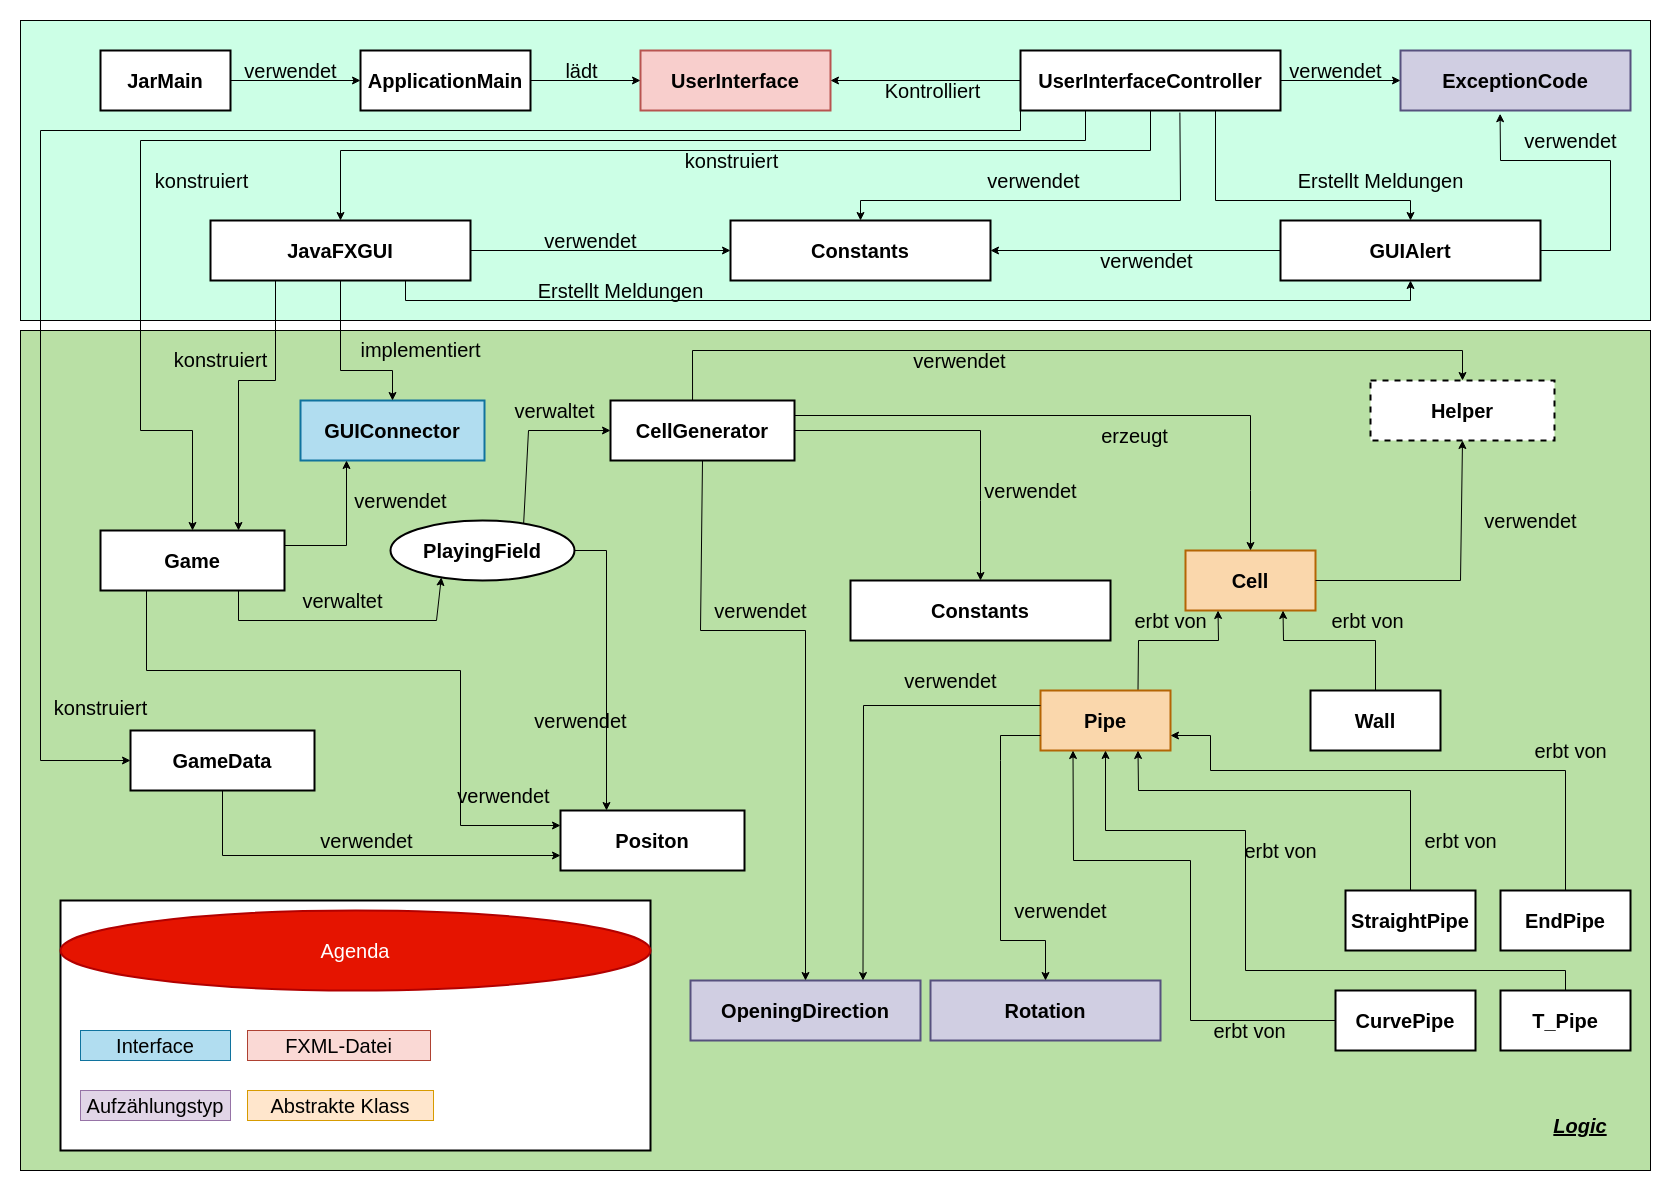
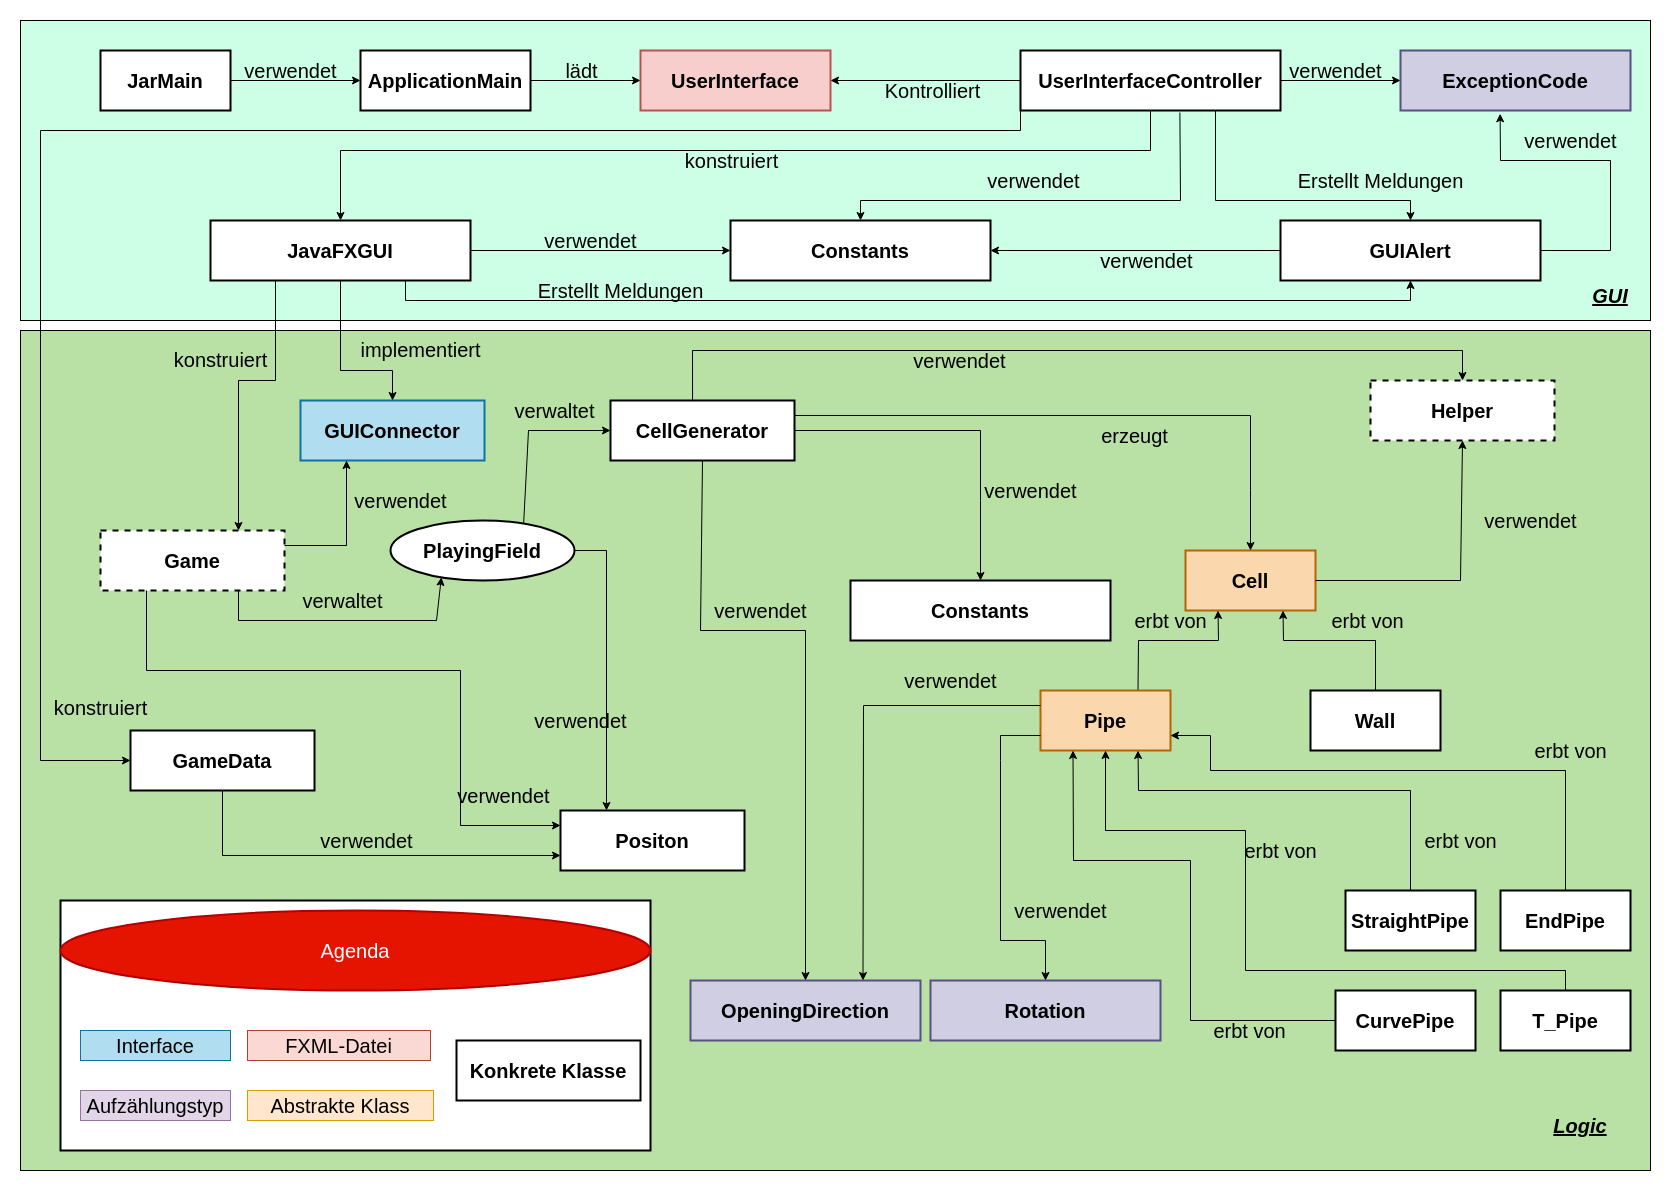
(411, 141) -> none
none -> (1611, 296)
(193, 561) -> (193, 561)
none -> (549, 1071)
